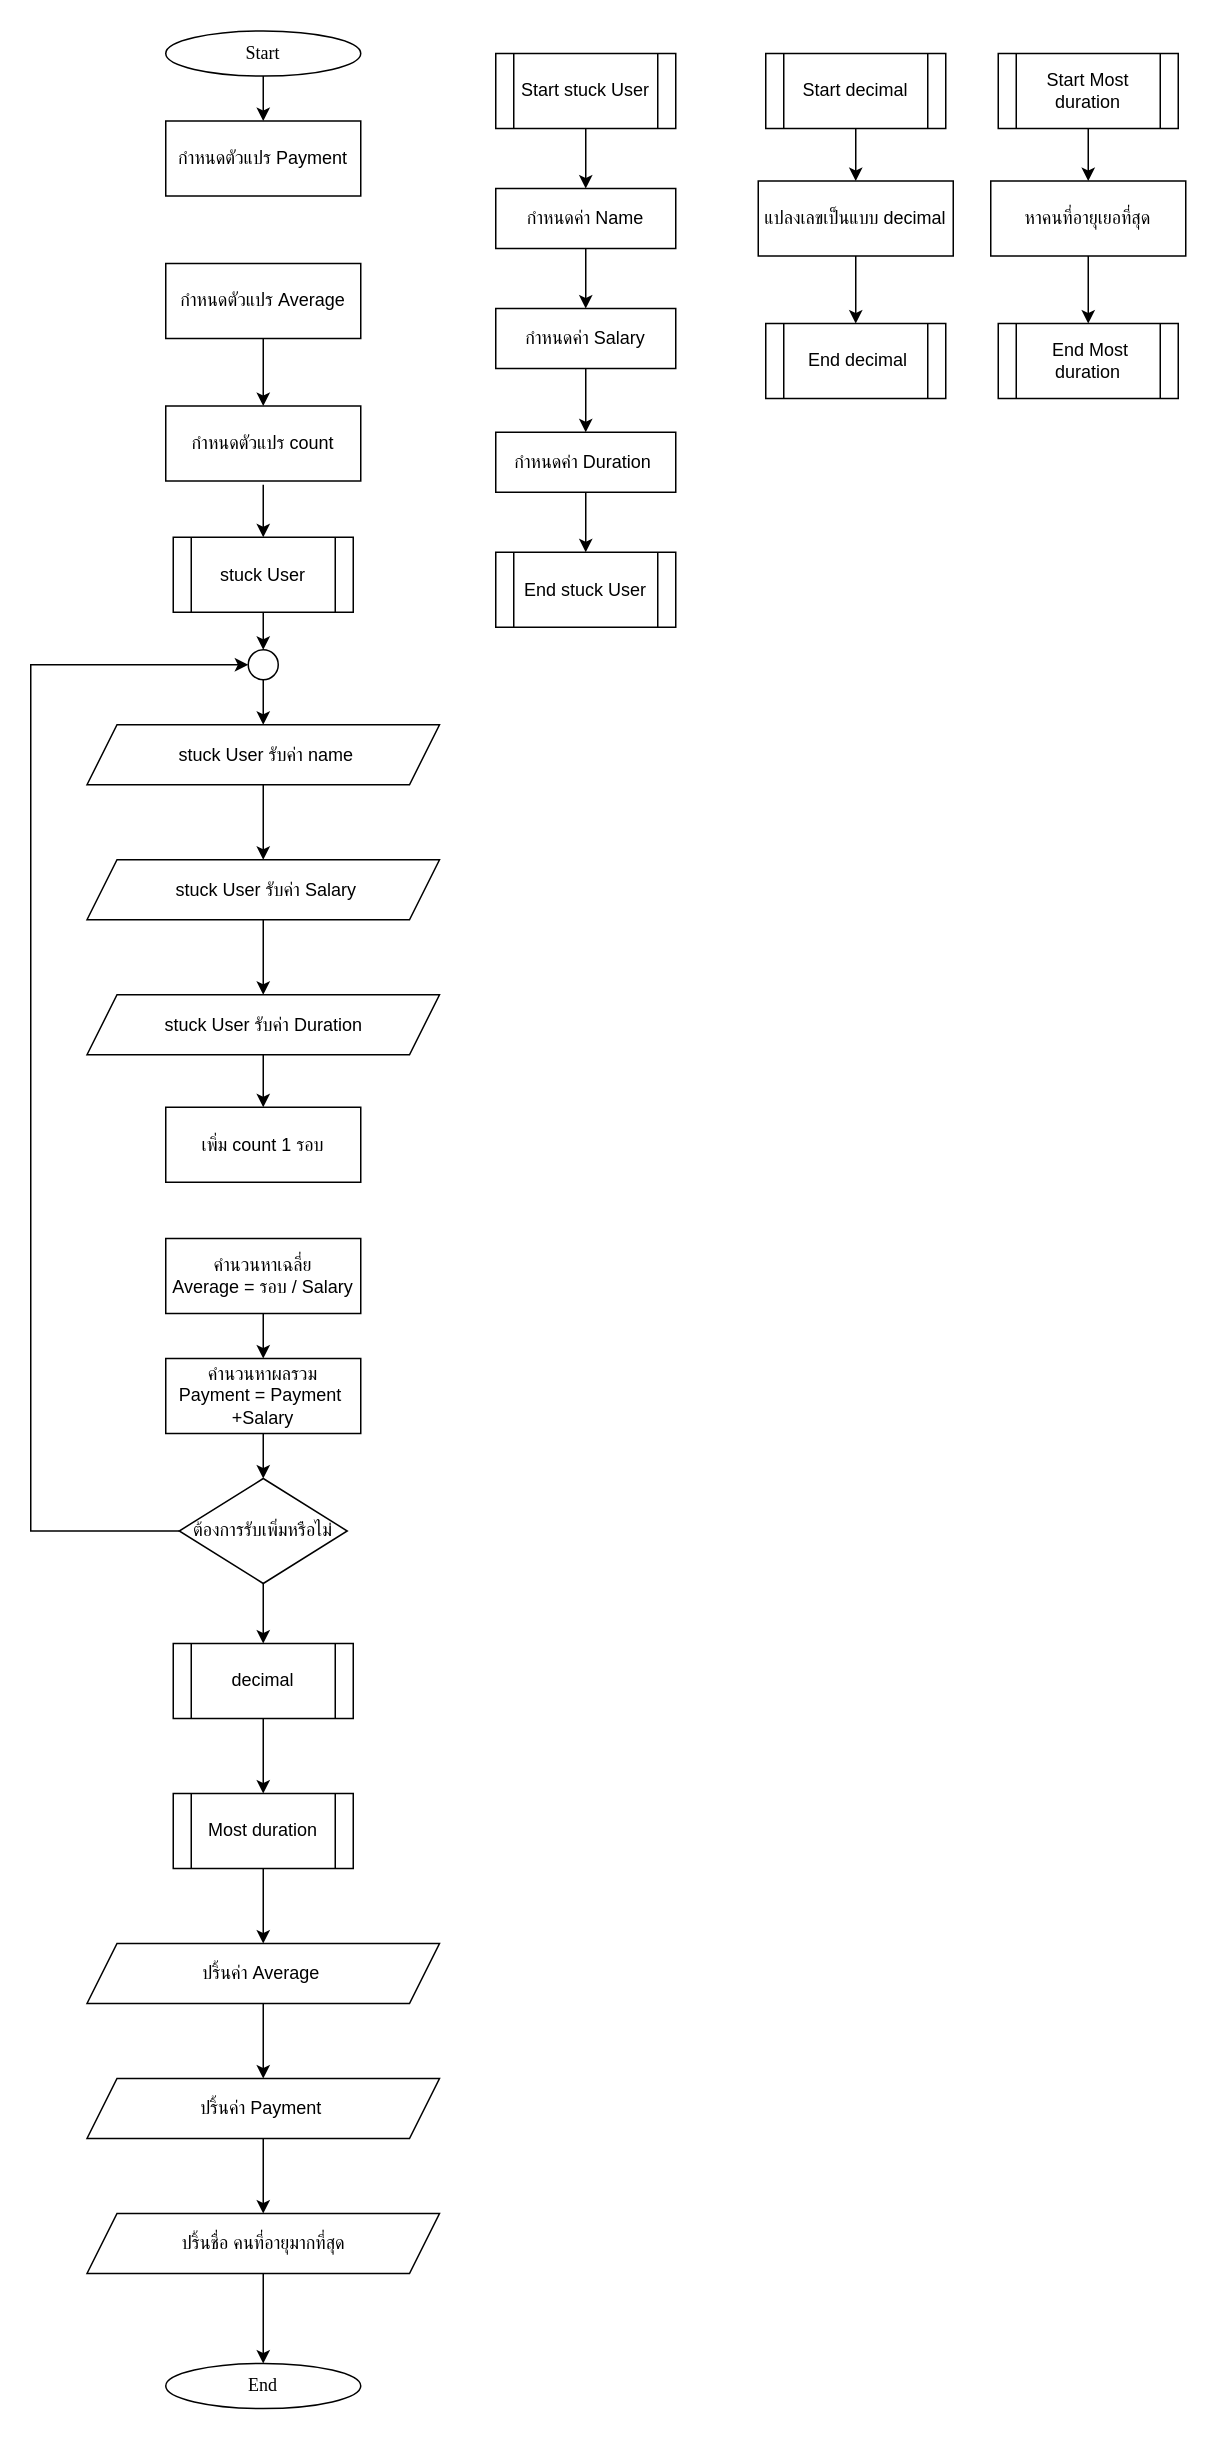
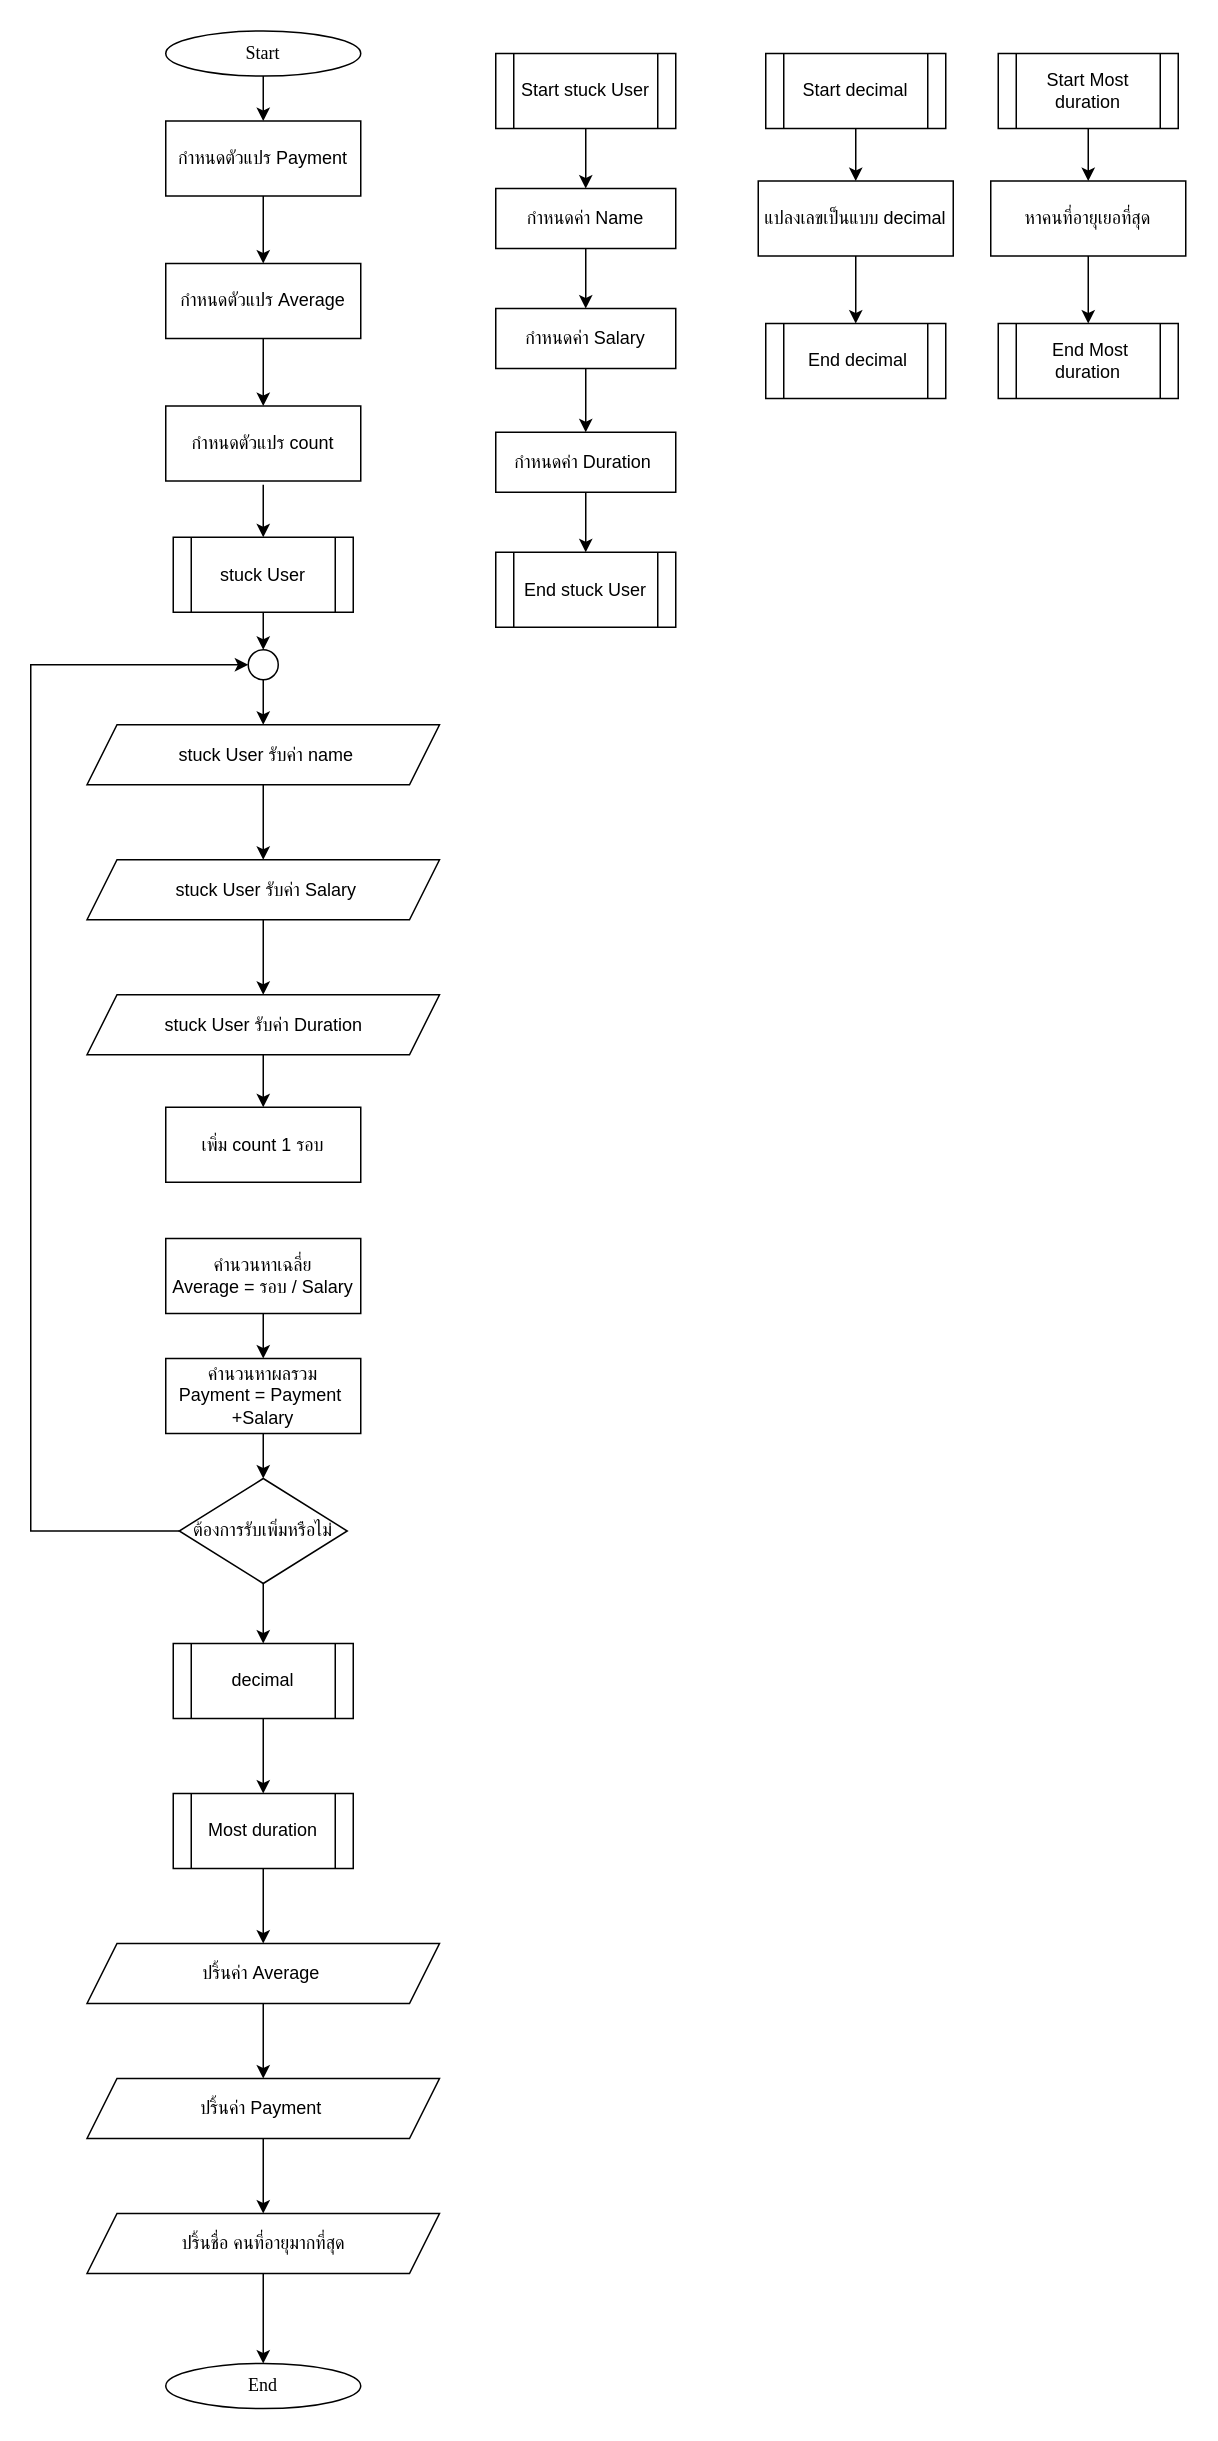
none -> (263, 224)
